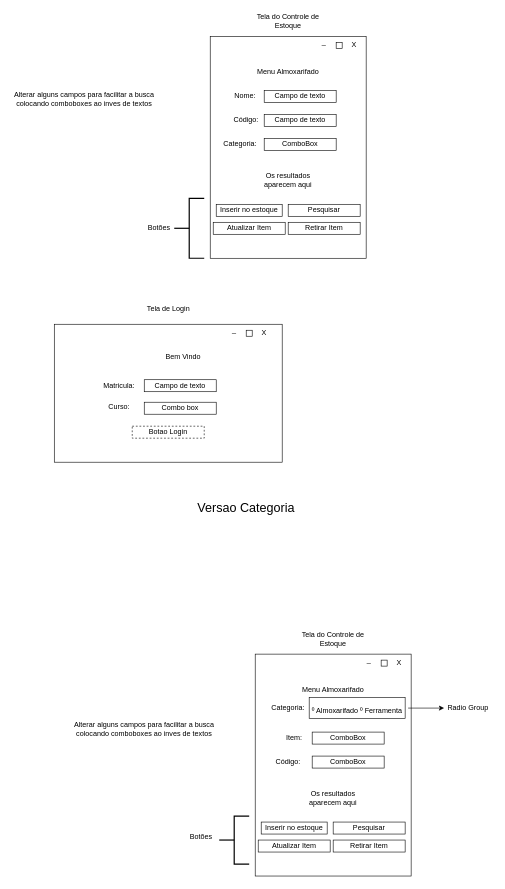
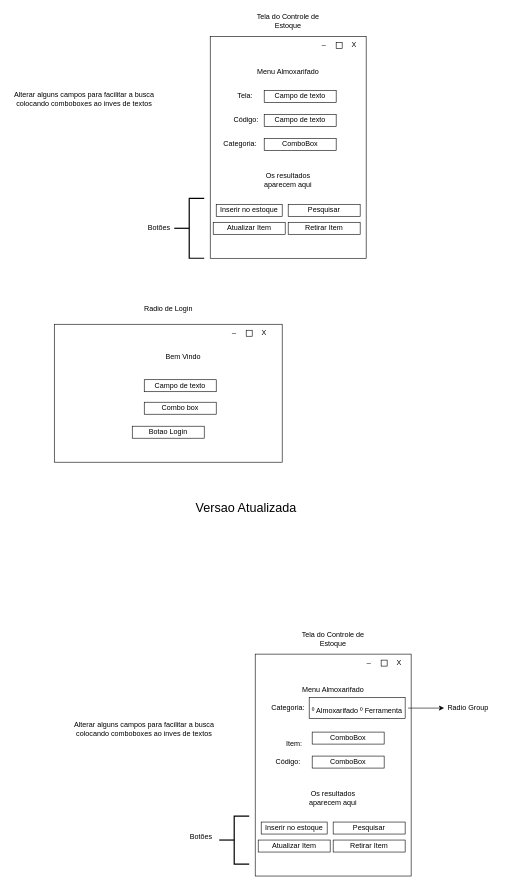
(246, 96) -> (246, 96)
(169, 309) -> (169, 309)
(120, 386) -> none
(120, 407) -> none
(168, 432) -> (168, 432)
(246, 507) -> (246, 507)
(294, 738) -> (294, 744)
